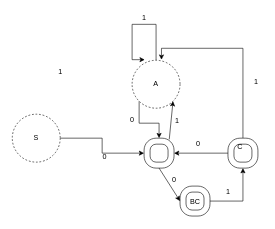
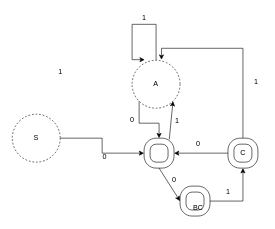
(240, 147) -> (243, 153)
(195, 202) -> (198, 208)
